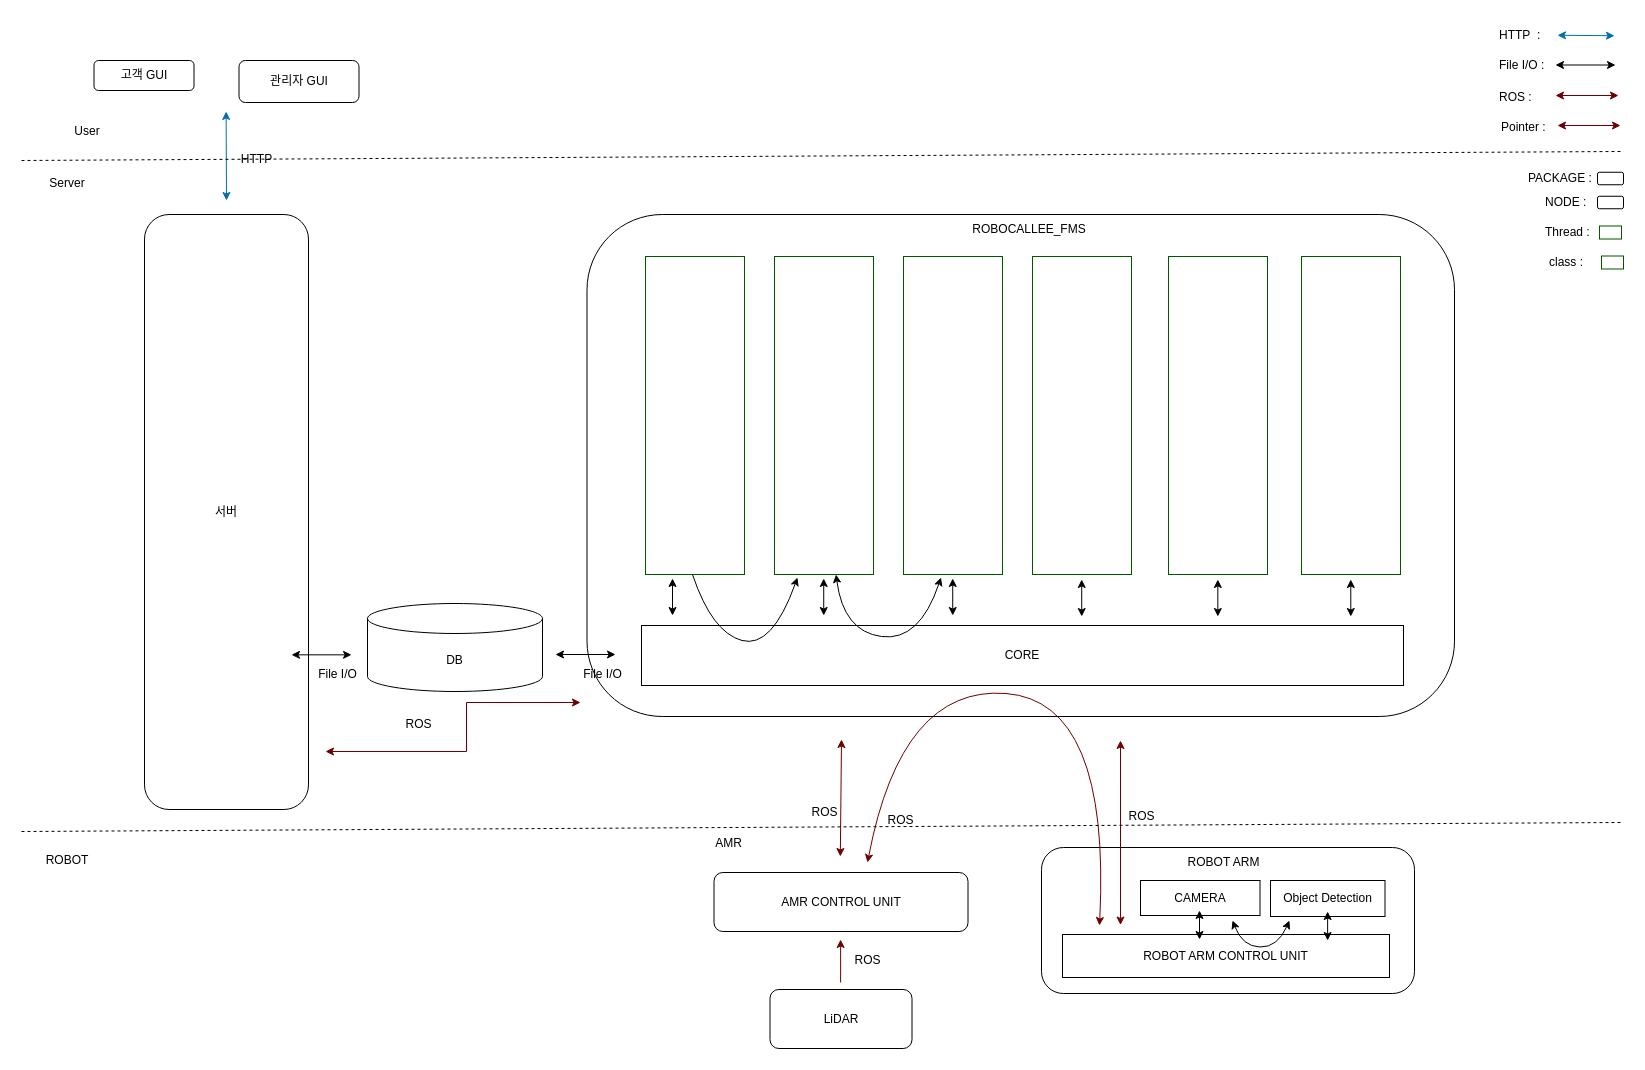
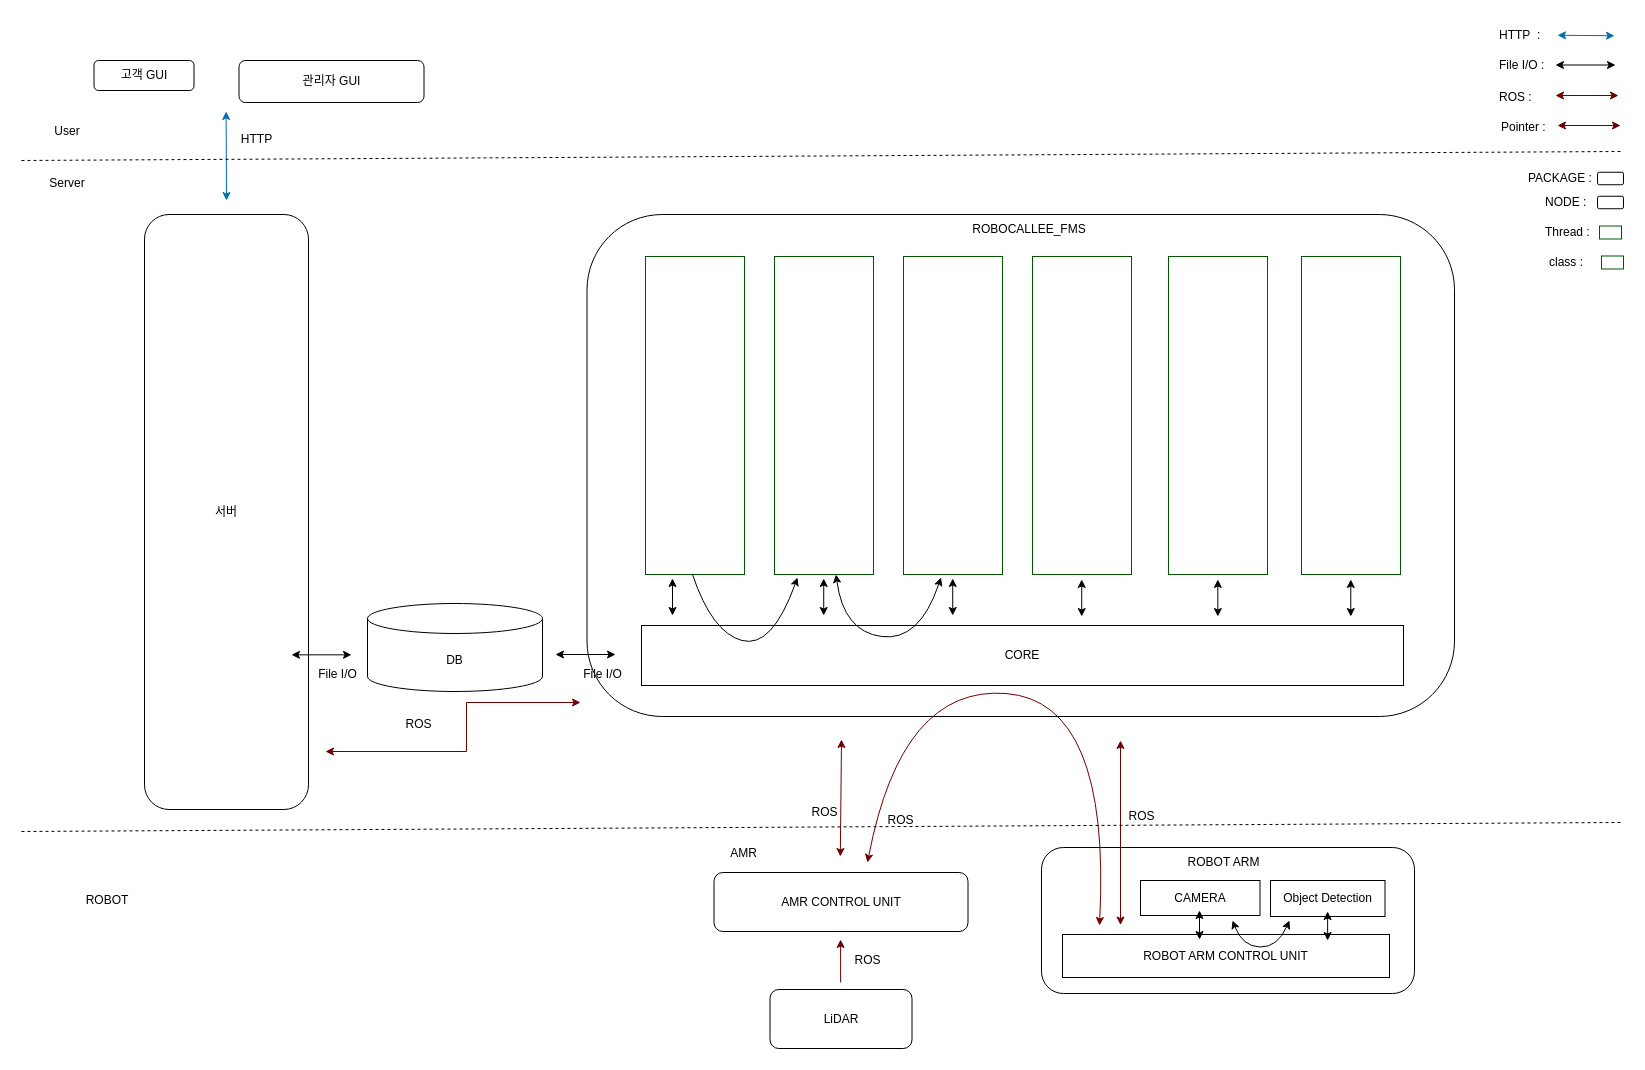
(299, 82) -> (332, 82)
(88, 132) -> (68, 132)
(257, 160) -> (257, 140)
(729, 844) -> (744, 854)
(68, 861) -> (108, 901)
